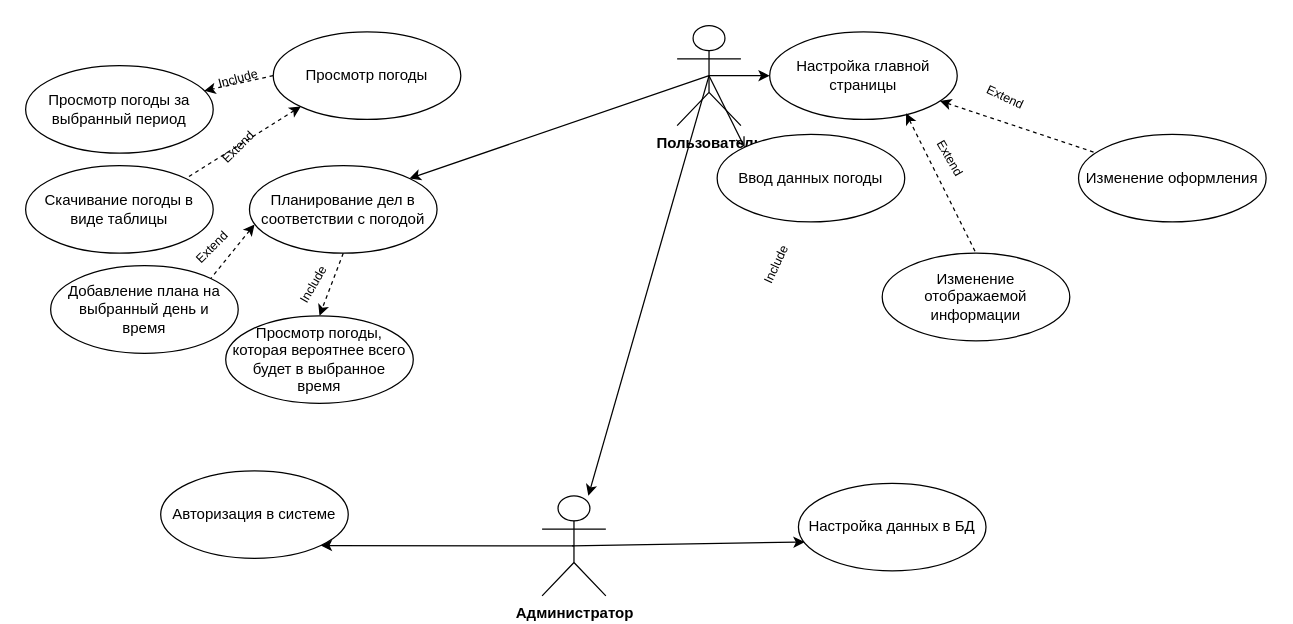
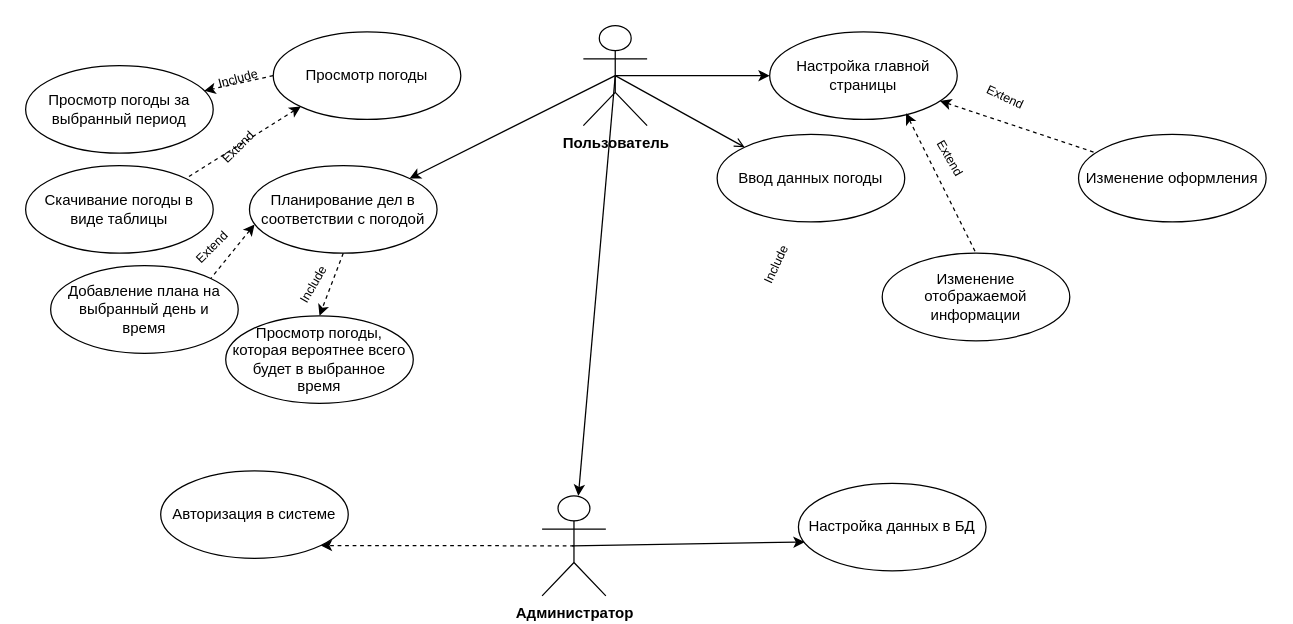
(709, 76) -> (615, 76)
(451, 545) -> (451, 545)
